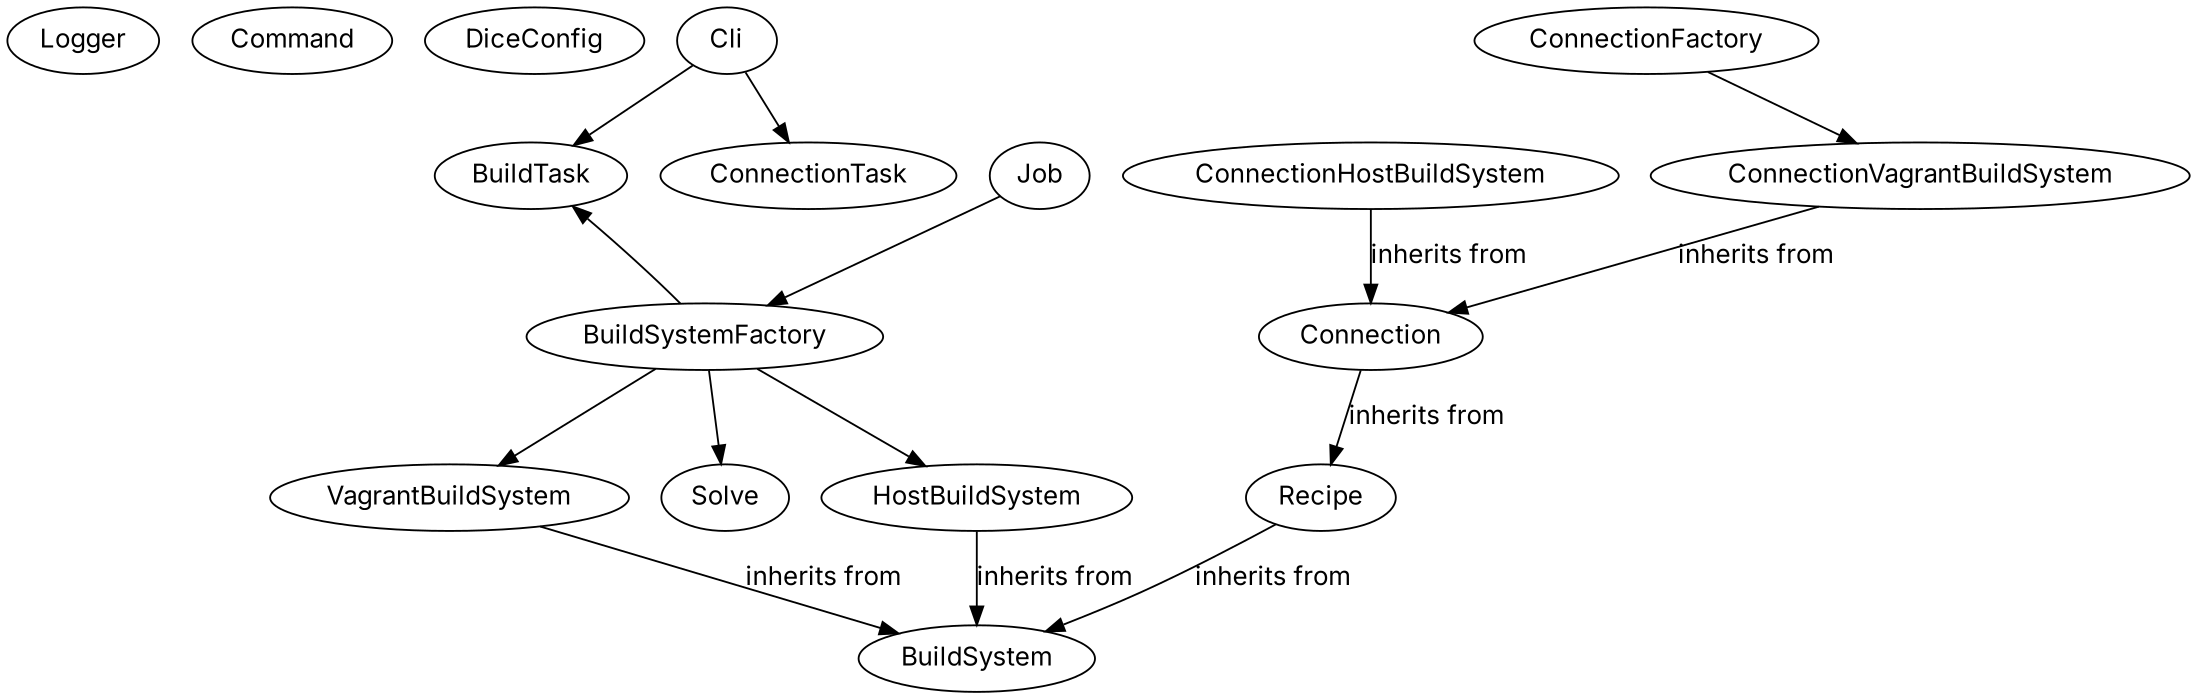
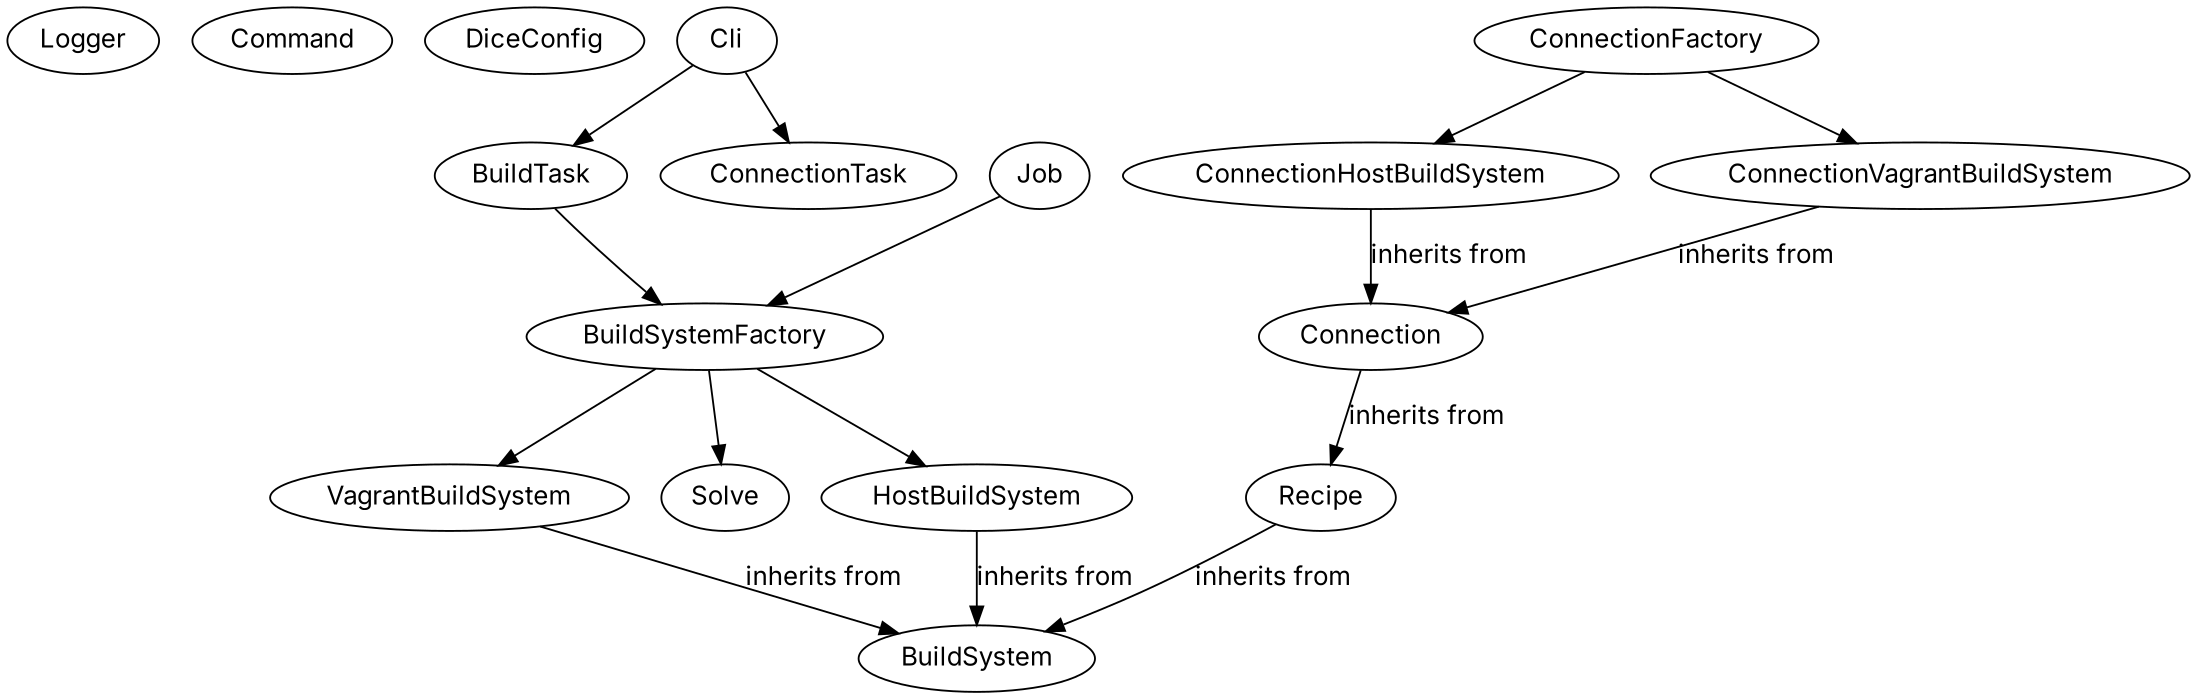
none -> (1518, 104)
(635, 260) -> (600, 251)
